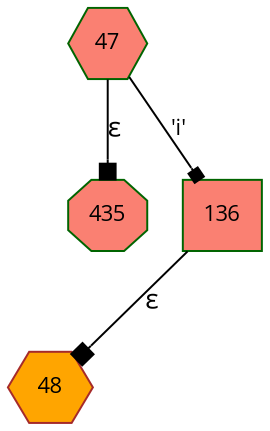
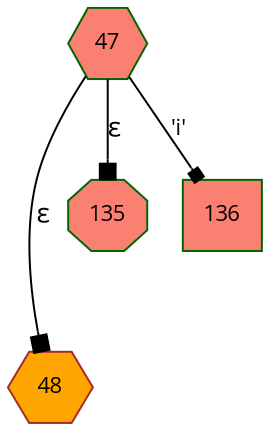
(108, 215) -> (108, 215)
(139, 299) -> (33, 198)
